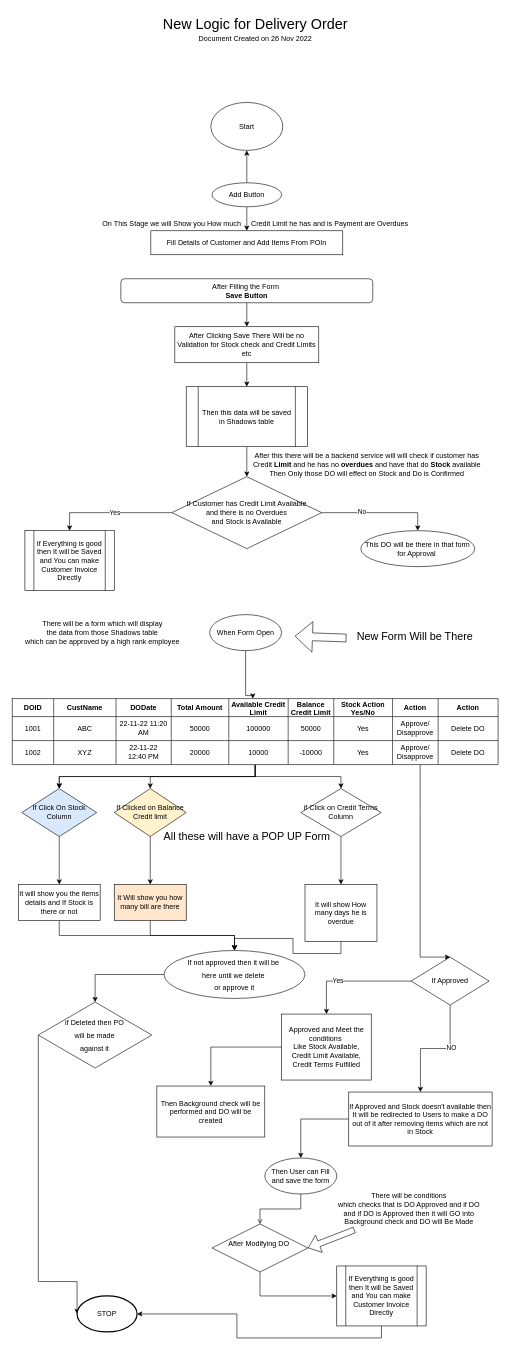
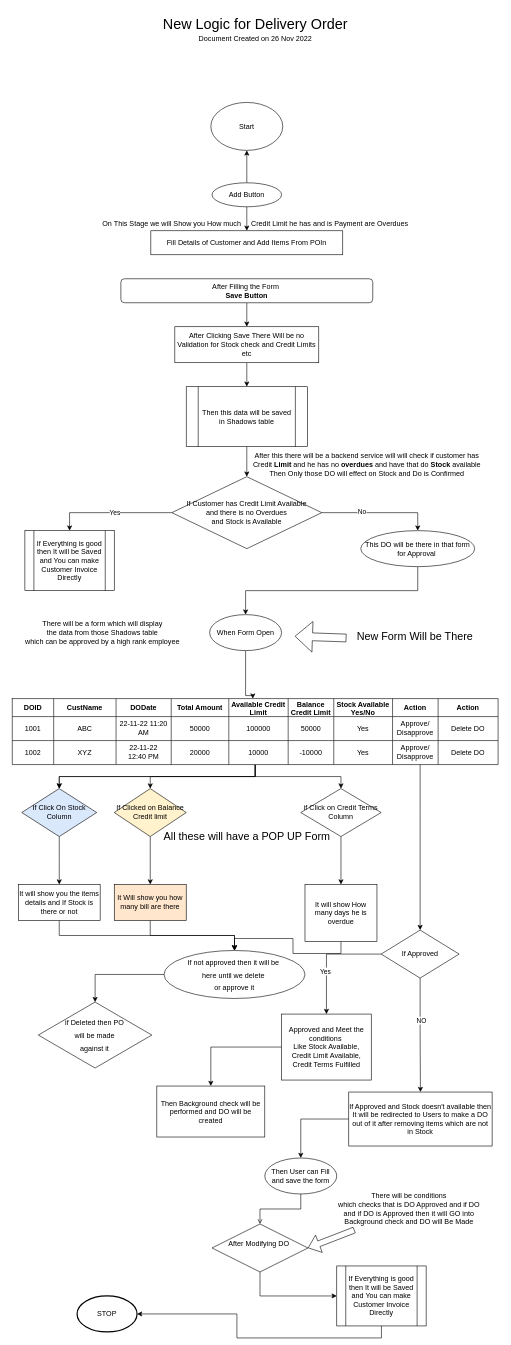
none -> (324, 591)
(363, 708) -> (363, 708)
(450, 981) -> (420, 954)
(57, 1282) -> none
